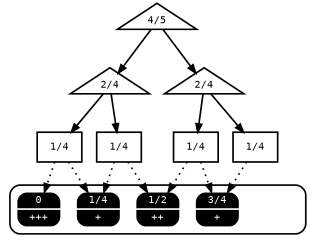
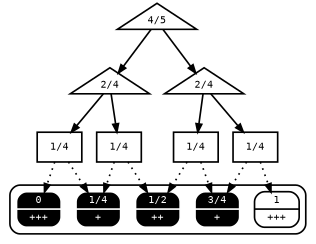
none -> (277, 209)
